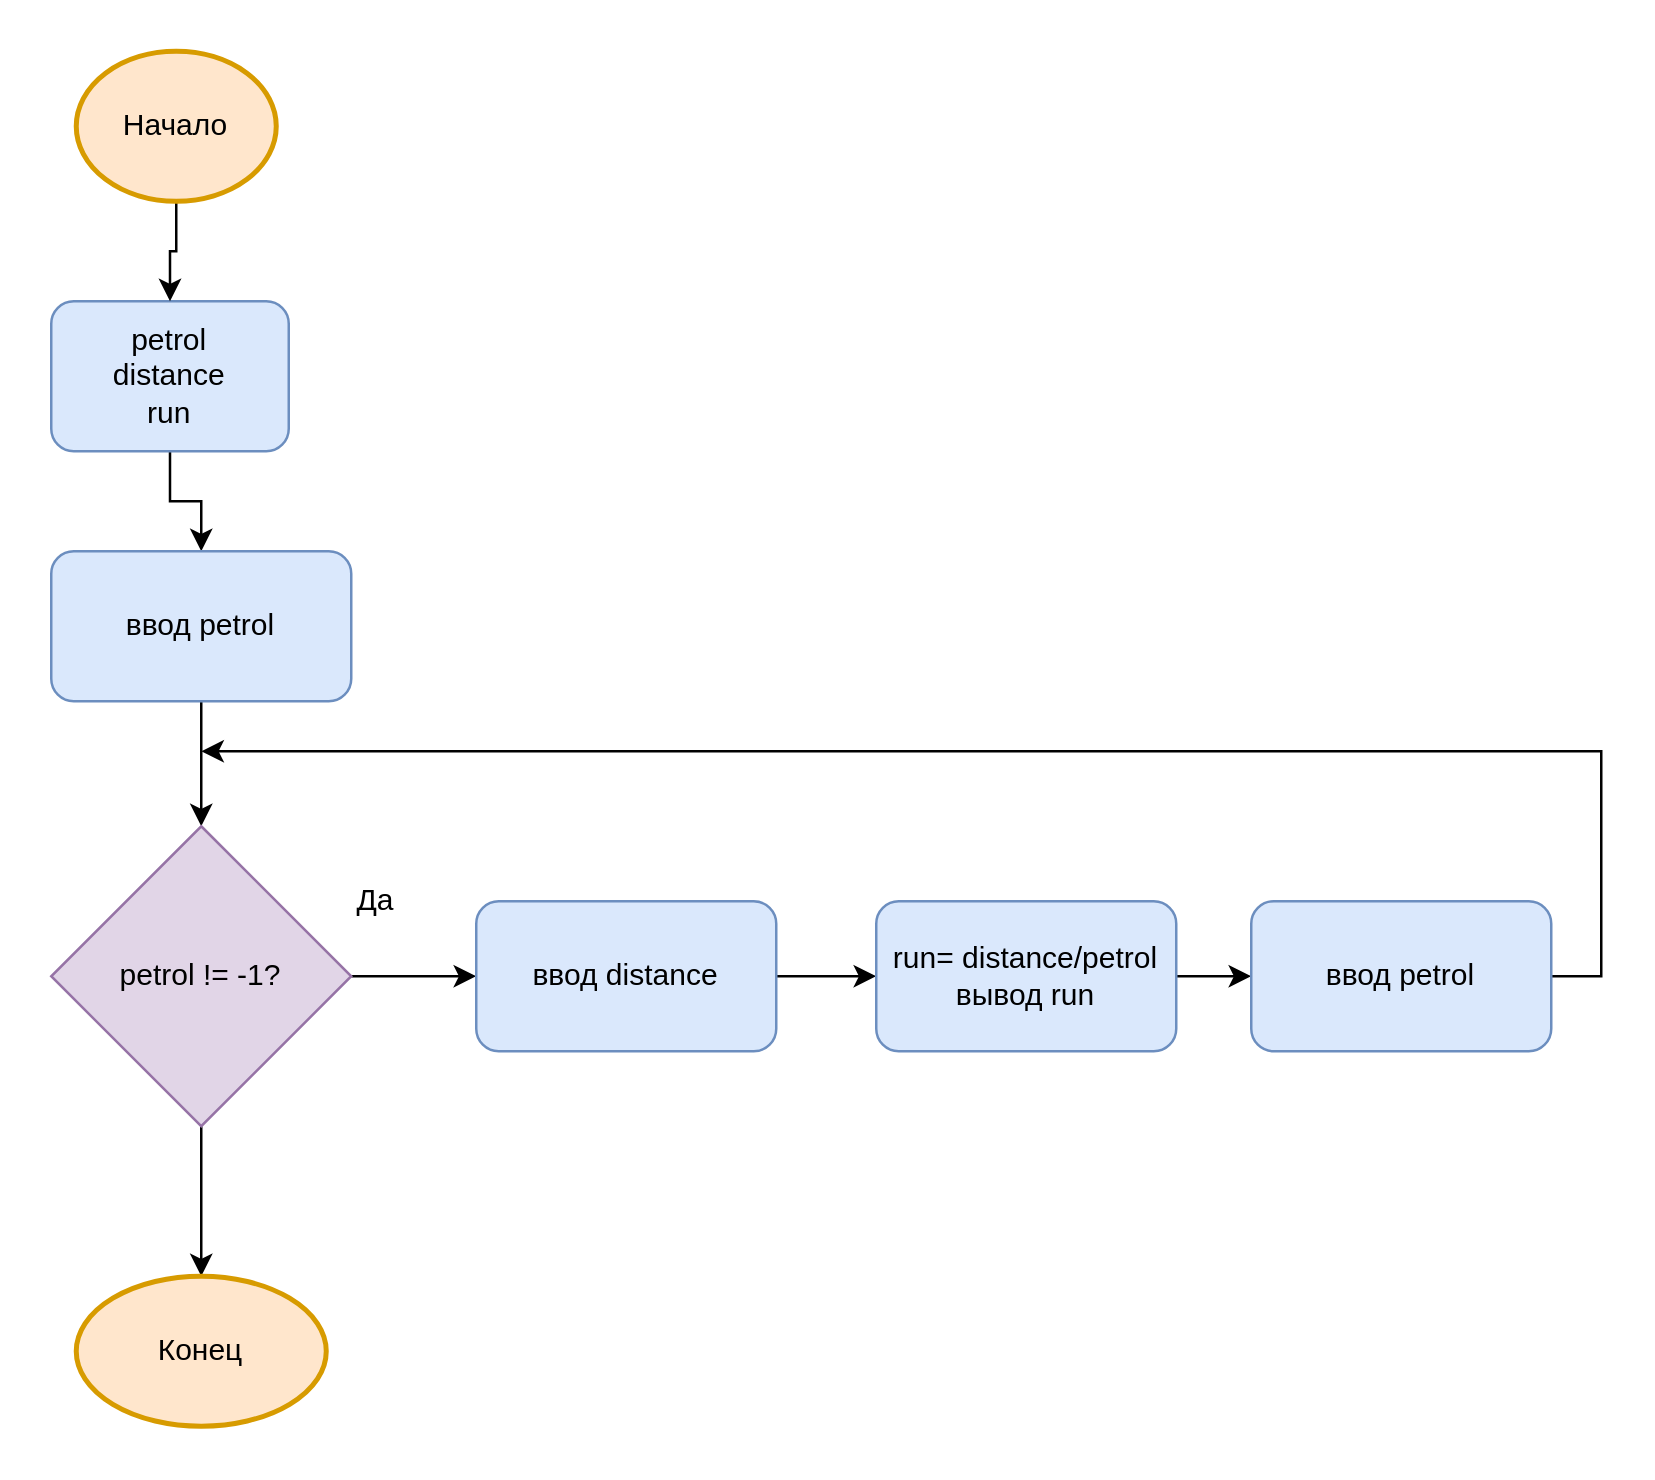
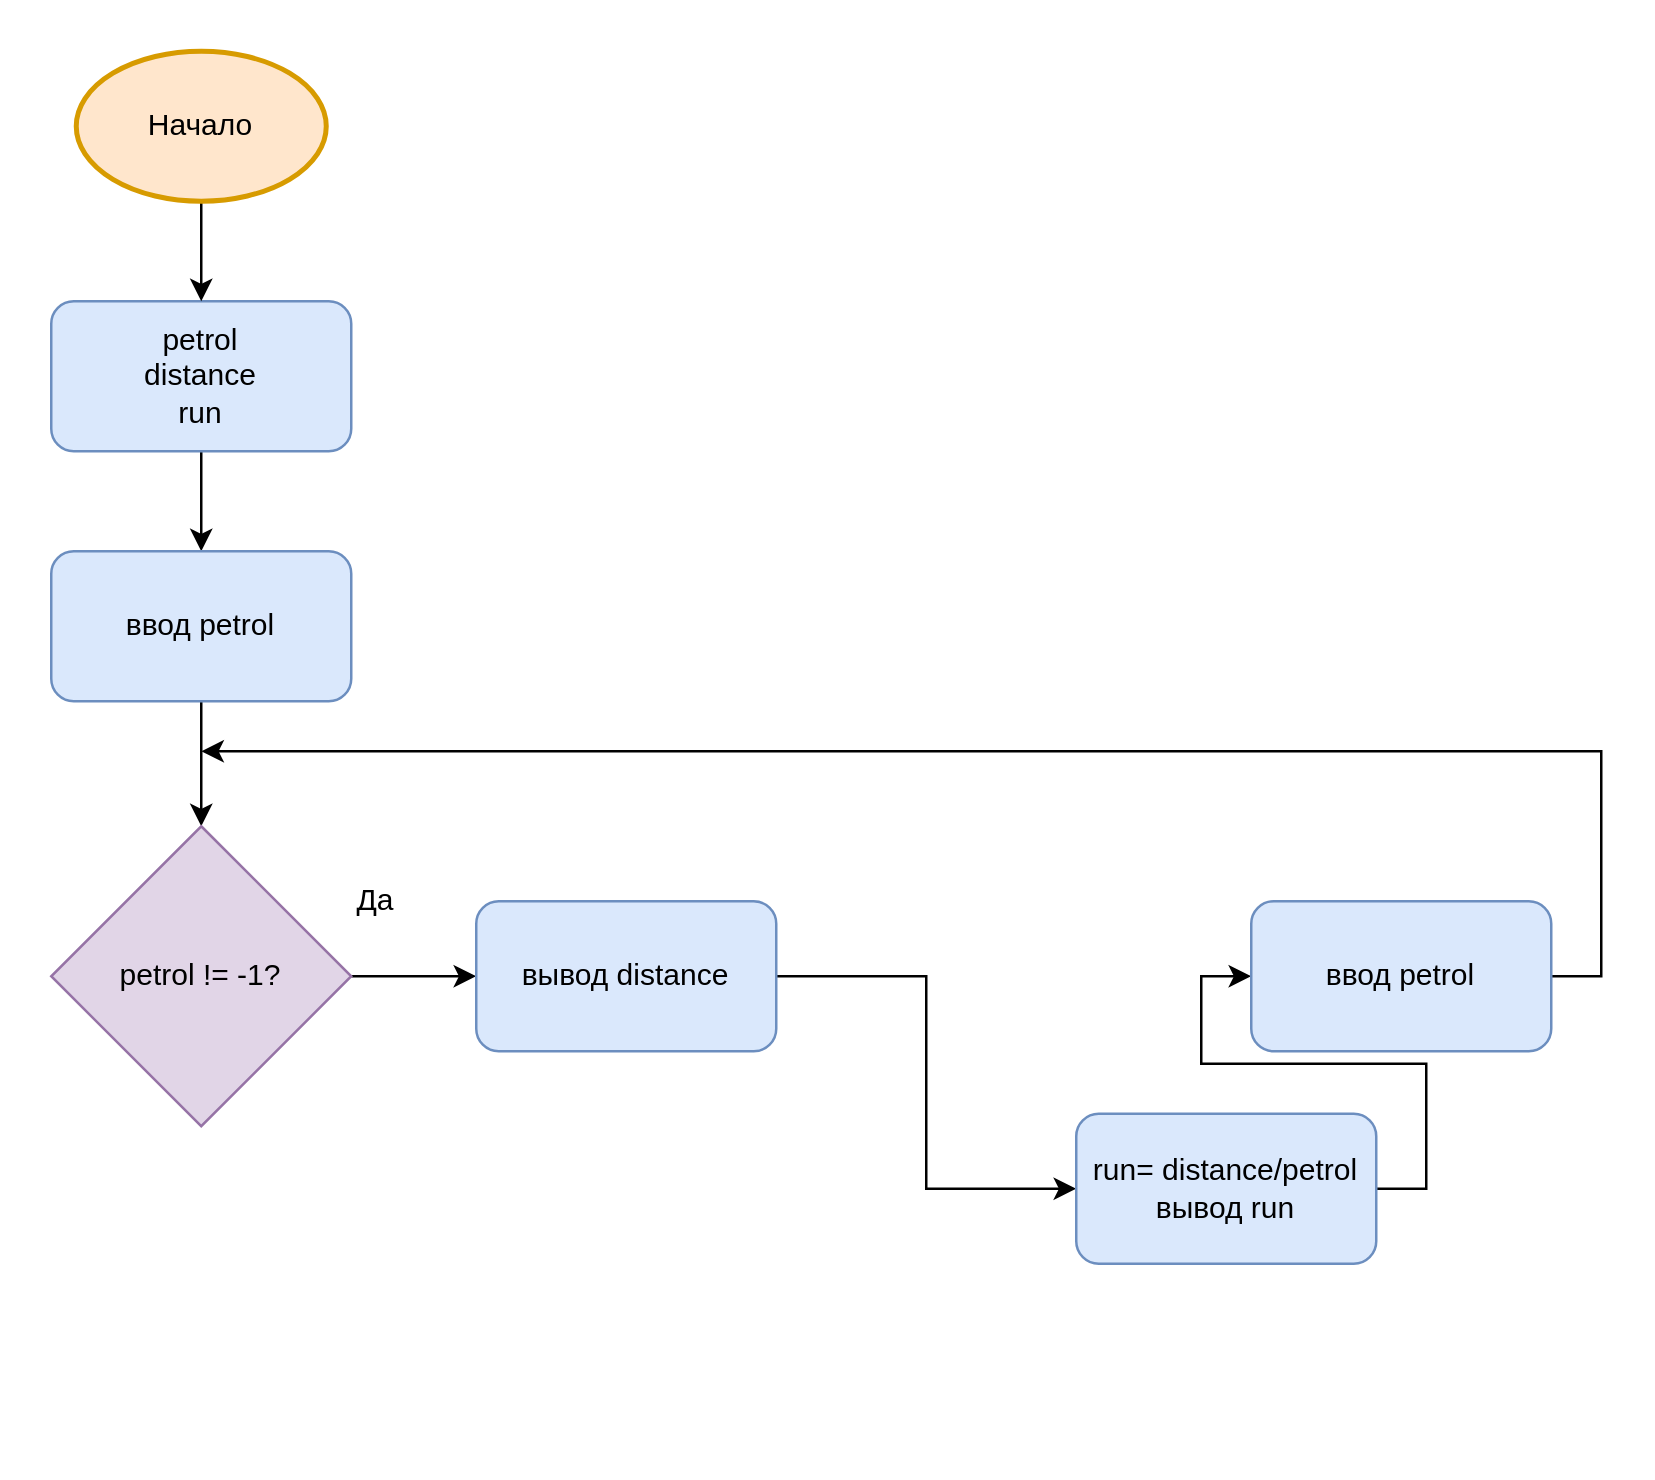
(176, 126) -> (201, 126)
(170, 376) -> (201, 376)
(626, 976) -> (626, 976)
(1026, 976) -> (1226, 1189)
(201, 1193) -> none
(201, 1351) -> none
